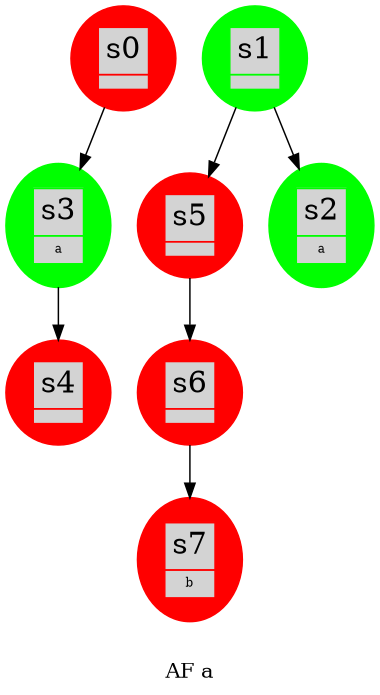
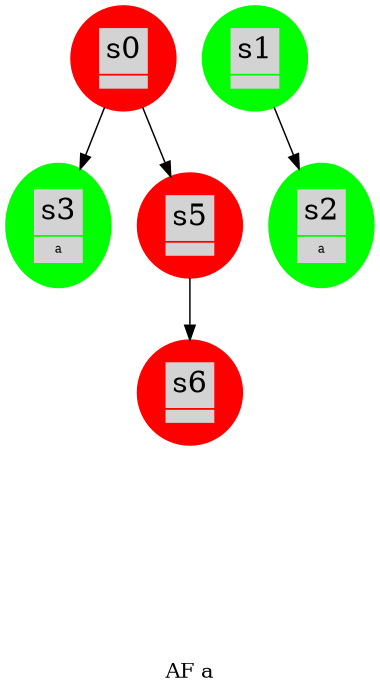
(225, 135) -> (154, 135)
(58, 393) -> none
(190, 560) -> none
